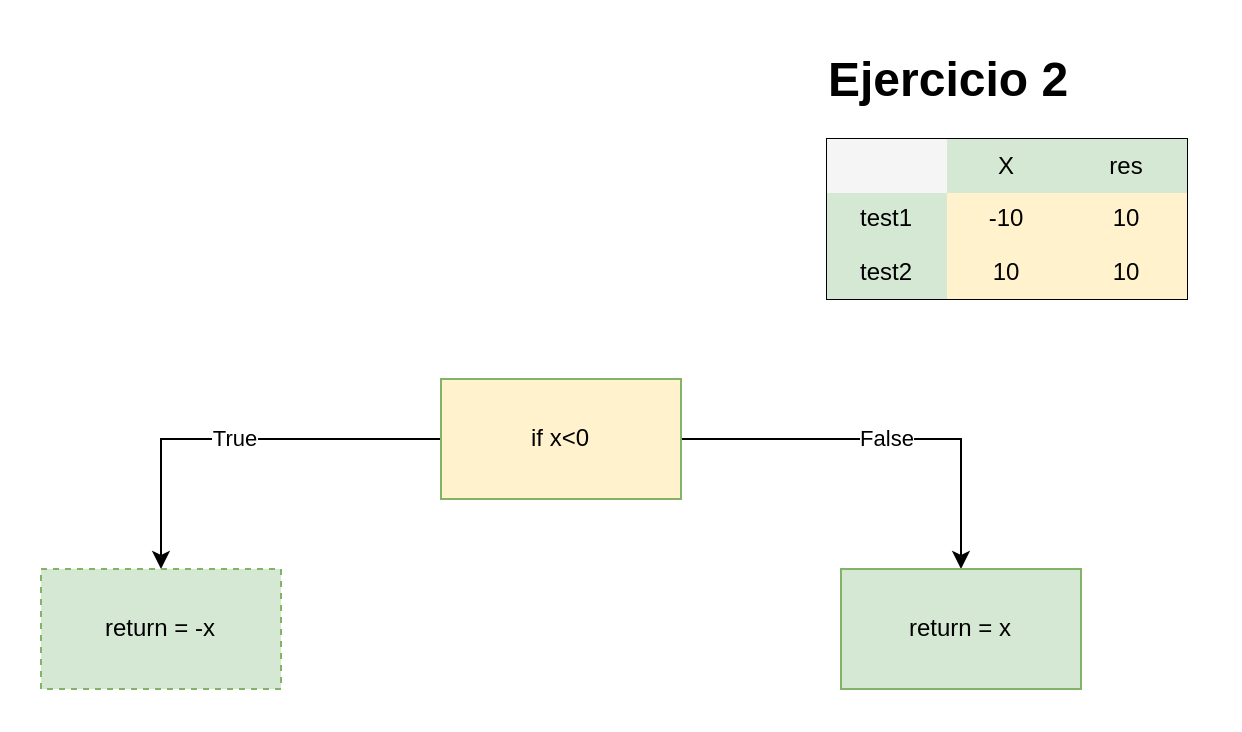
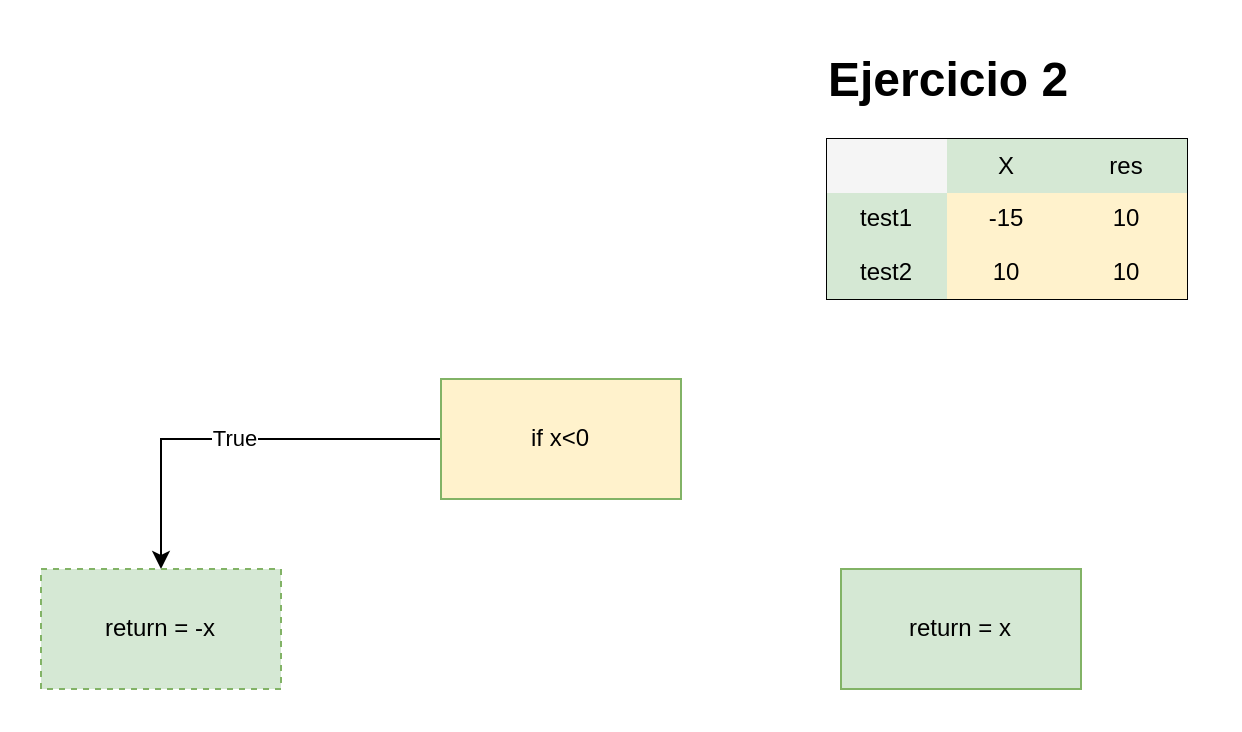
(1007, 219) -> (1007, 219)
(879, 439) -> none
